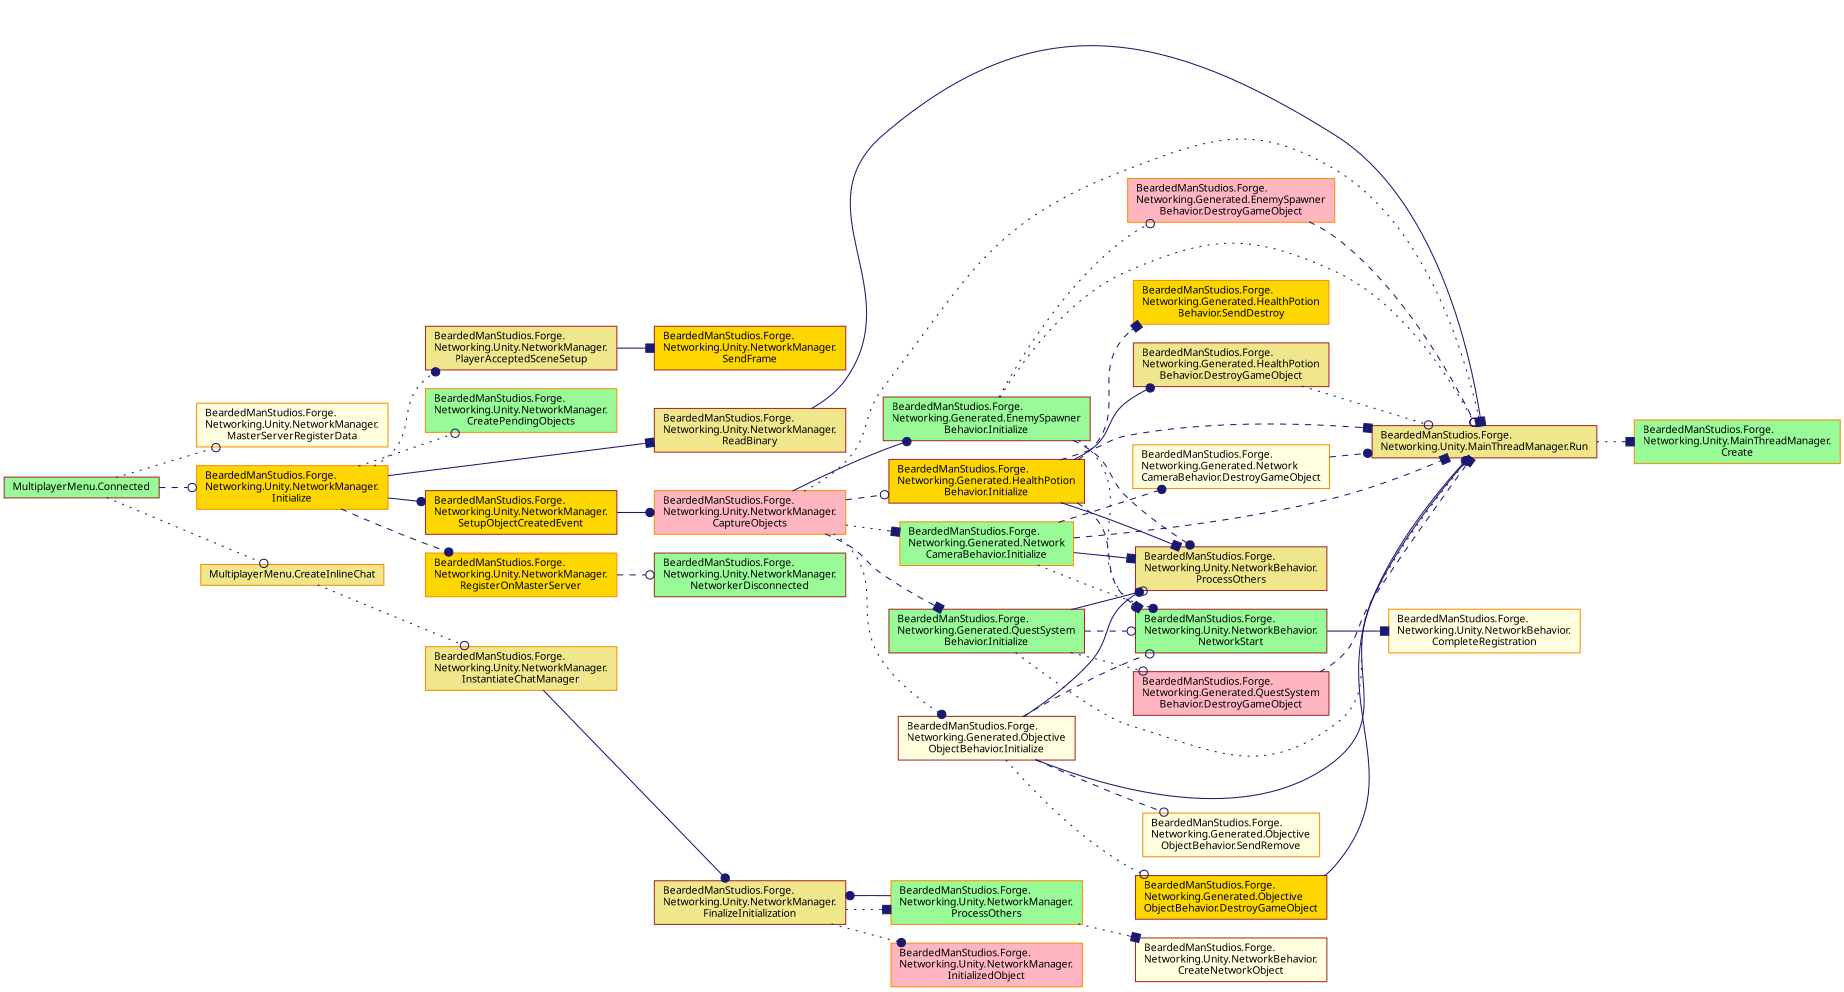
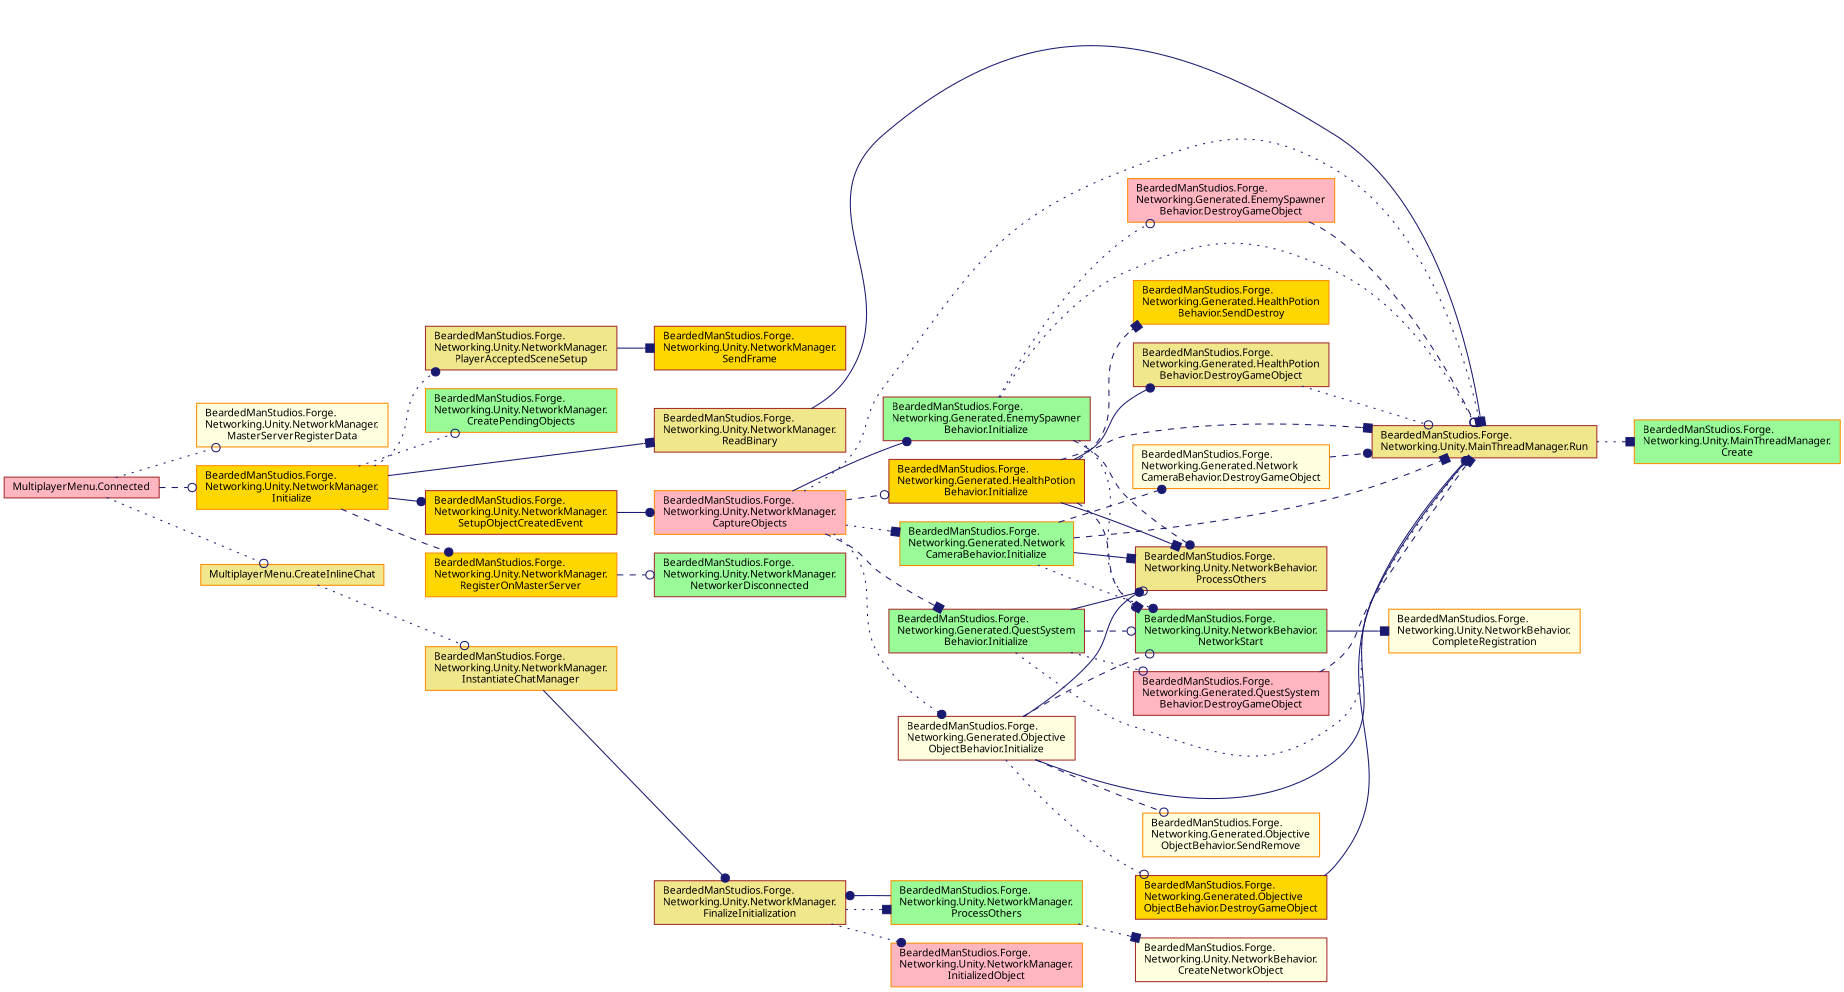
(82, 488) -> (82, 488)
